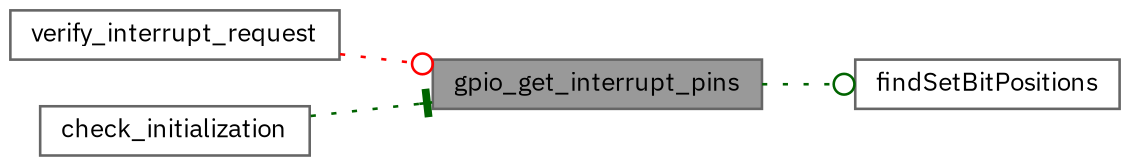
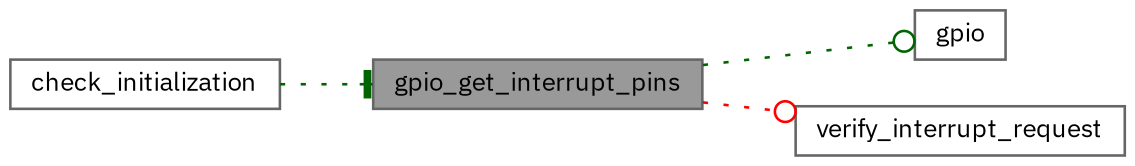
(376, 58) -> (739, 106)
(987, 84) -> (960, 35)
